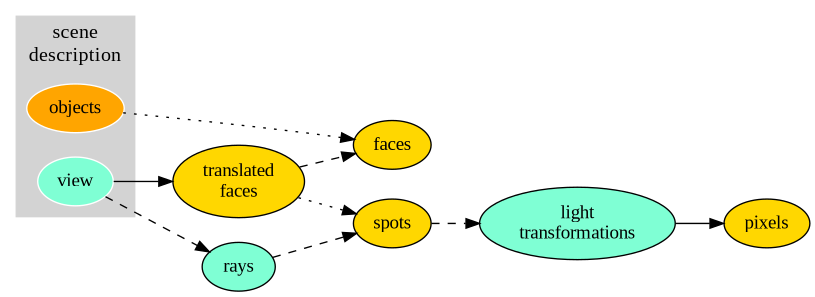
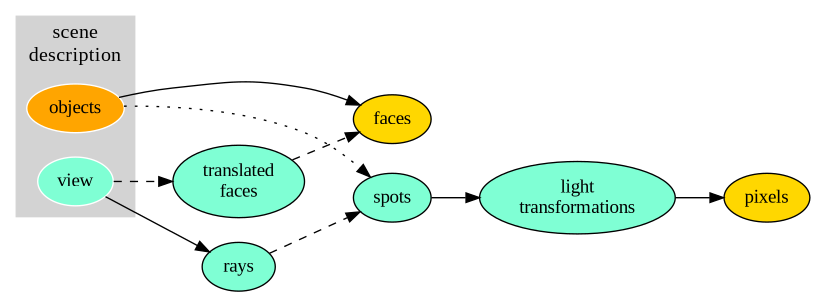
(232, 124) -> (234, 82)
(143, 181) -> (143, 181)
(239, 181) -> (239, 181)
(321, 204) -> (248, 117)
(151, 221) -> (151, 221)
(392, 223) -> (392, 198)
(449, 223) -> (449, 198)
